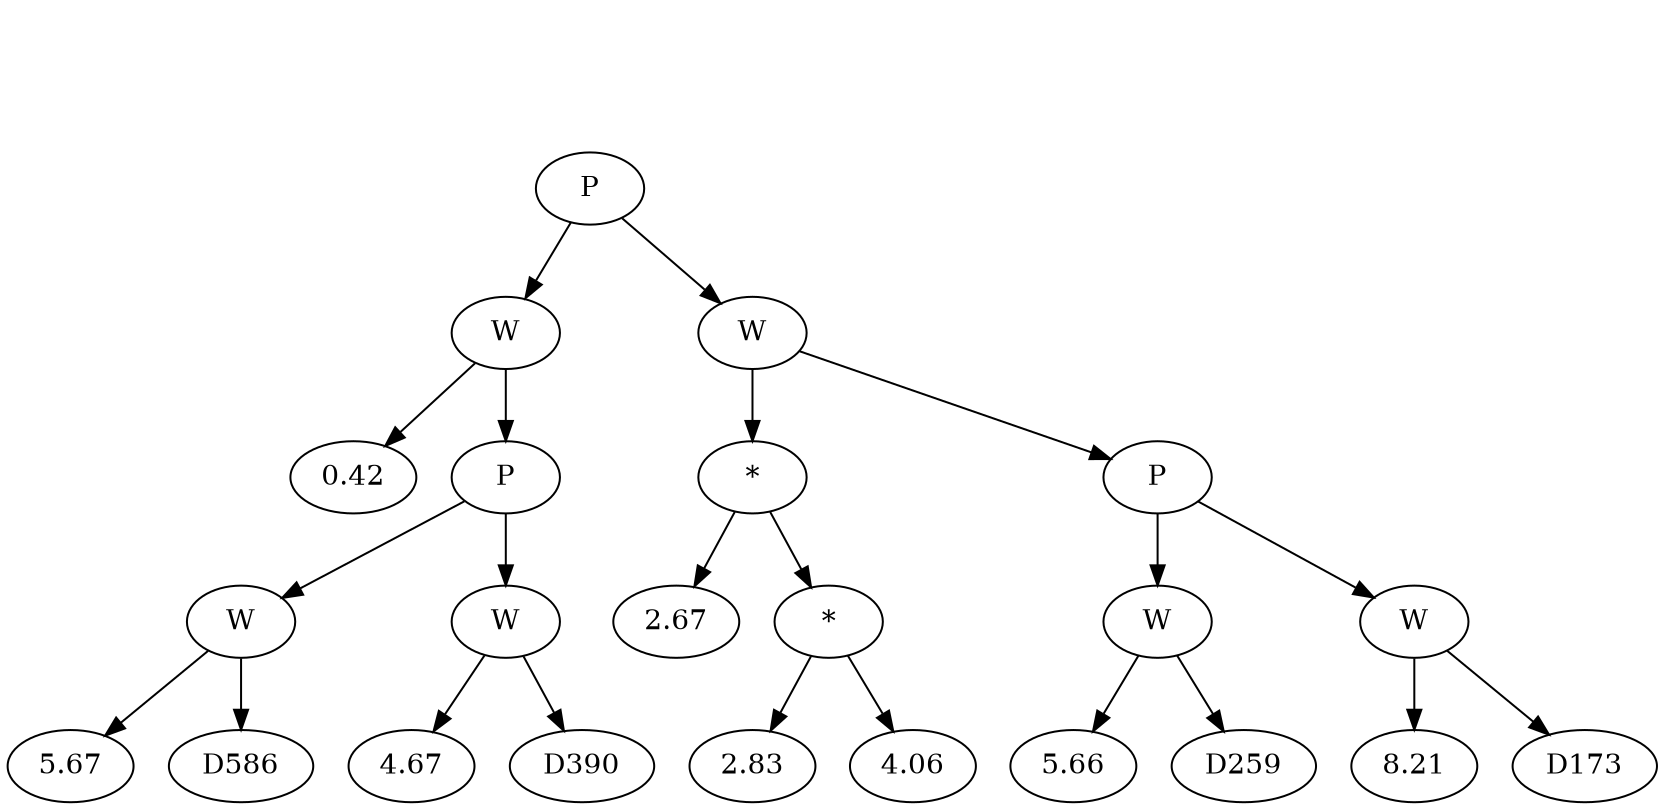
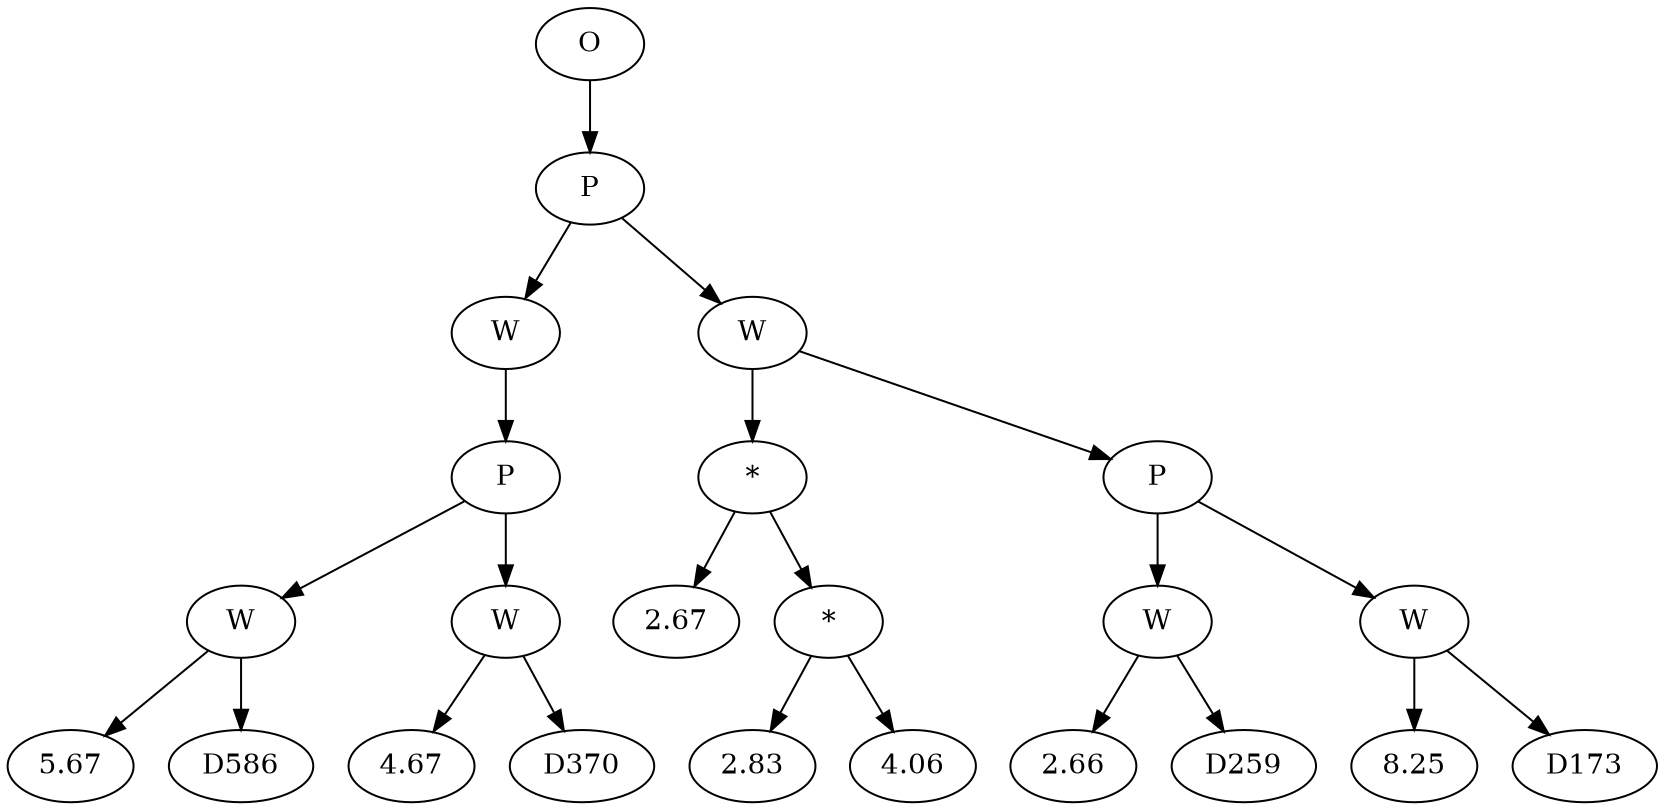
none -> (590, 44)
(353, 477) -> none
(582, 766) -> (582, 766)
(1073, 766) -> (1073, 766)
(1414, 766) -> (1414, 766)
